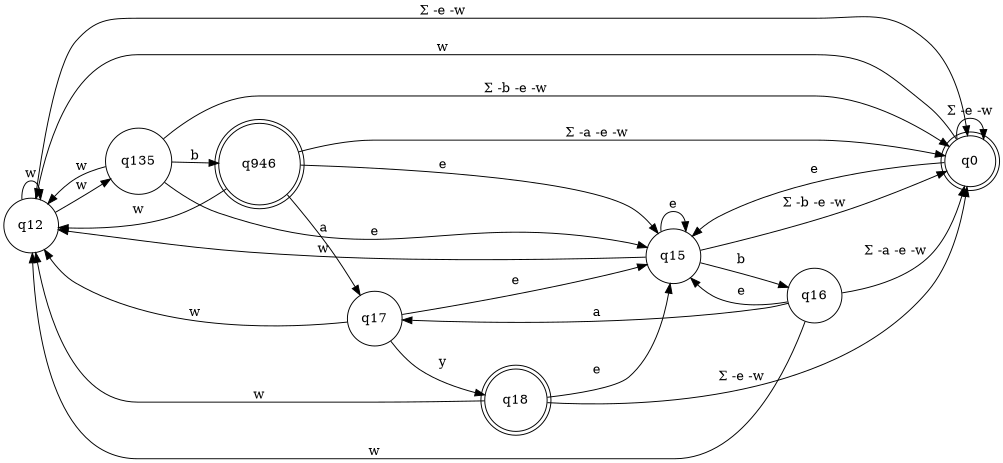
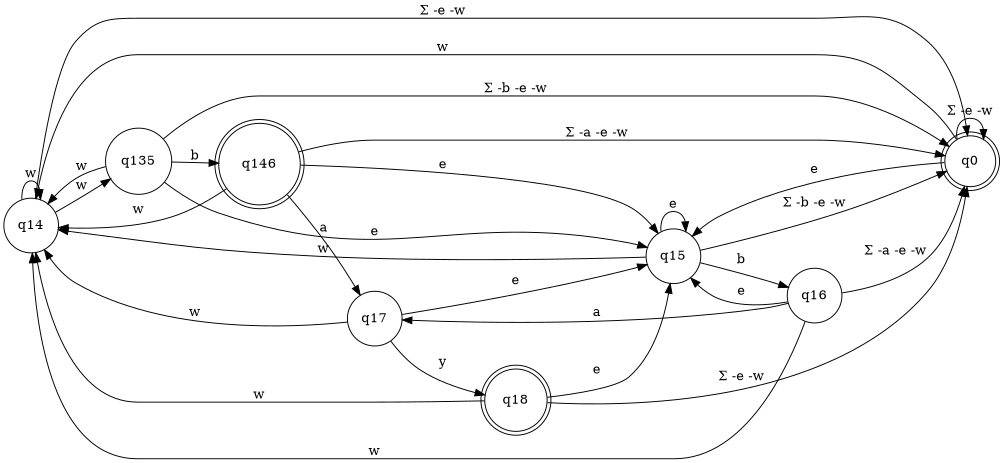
(259, 164) -> (259, 164)
(31, 226) -> (31, 226)
